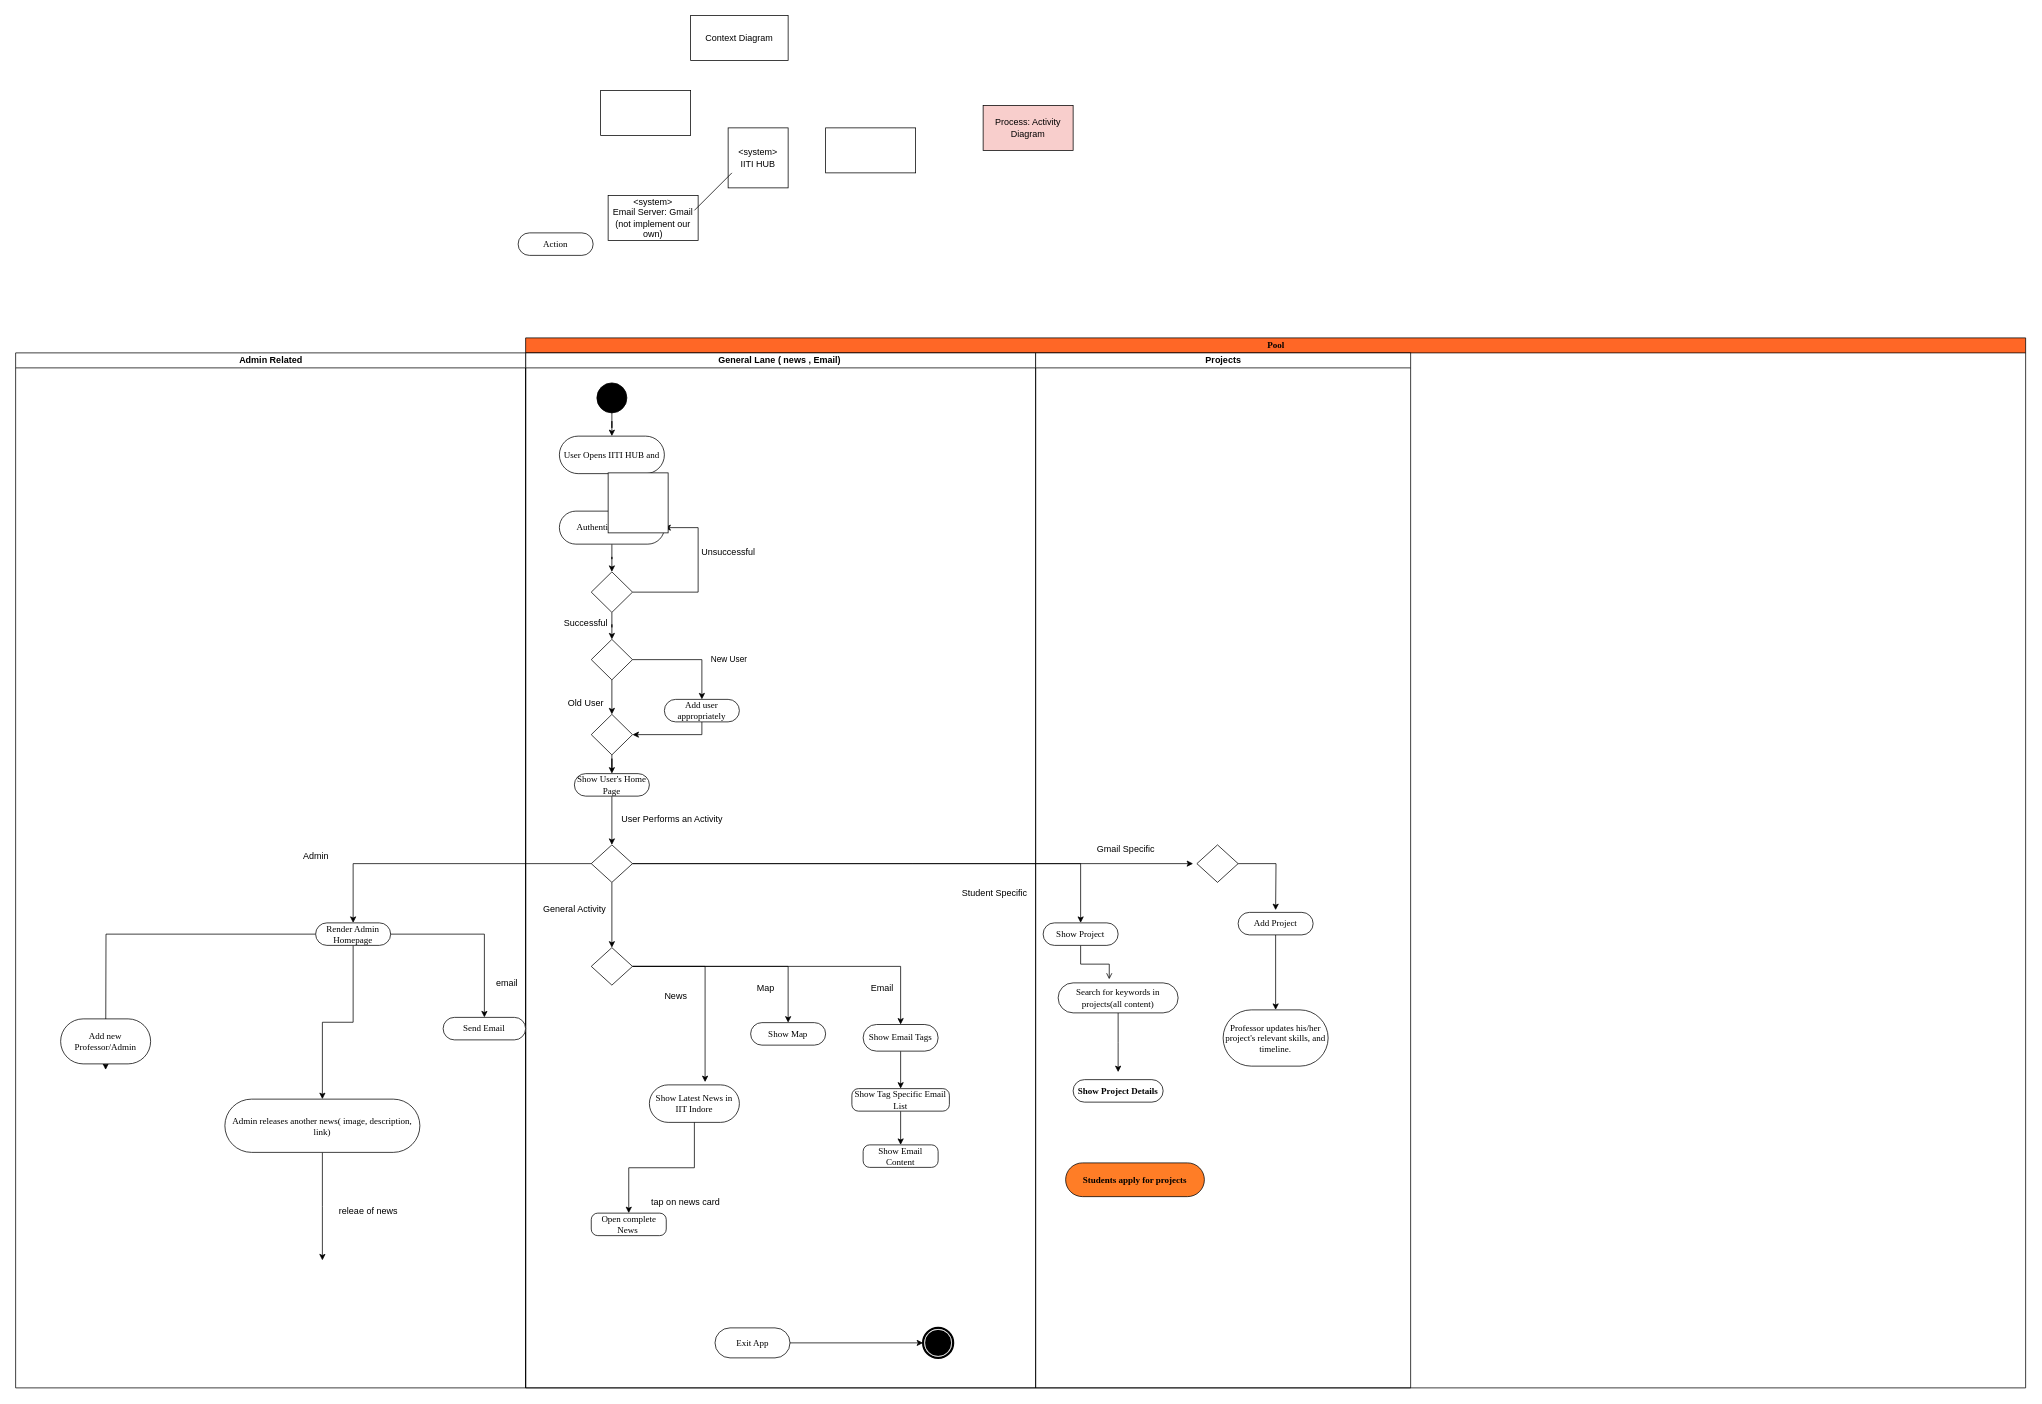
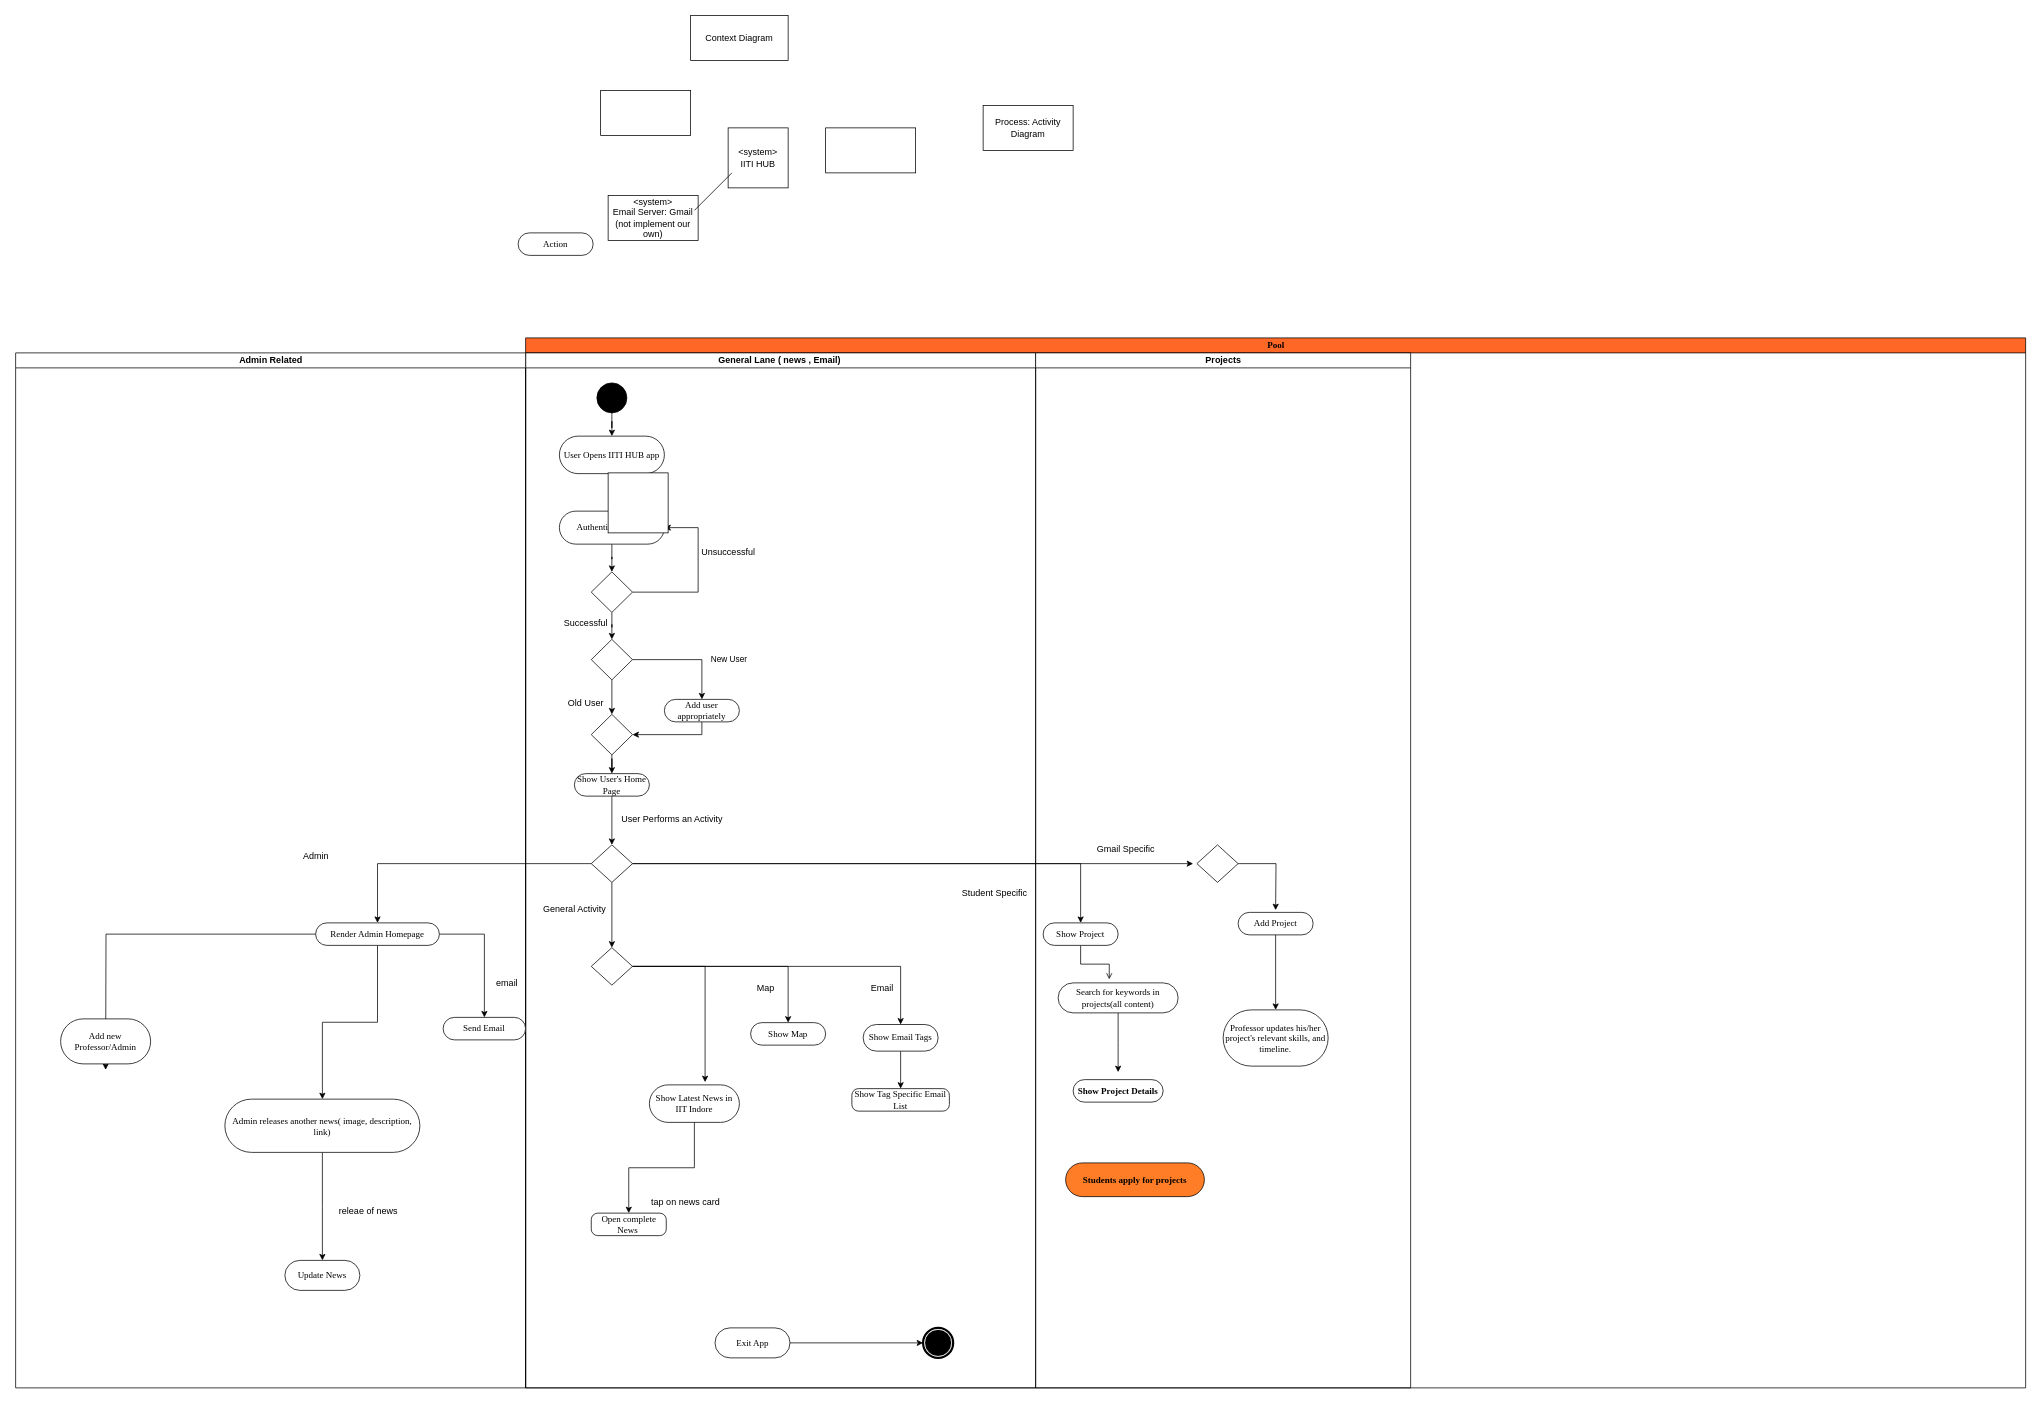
(1028, 128) -> (1028, 128)
(612, 455) -> (612, 455)
(353, 934) -> (377, 934)
(675, 996) -> none
(900, 1126) -> none
(900, 1156) -> none
none -> (322, 1275)
